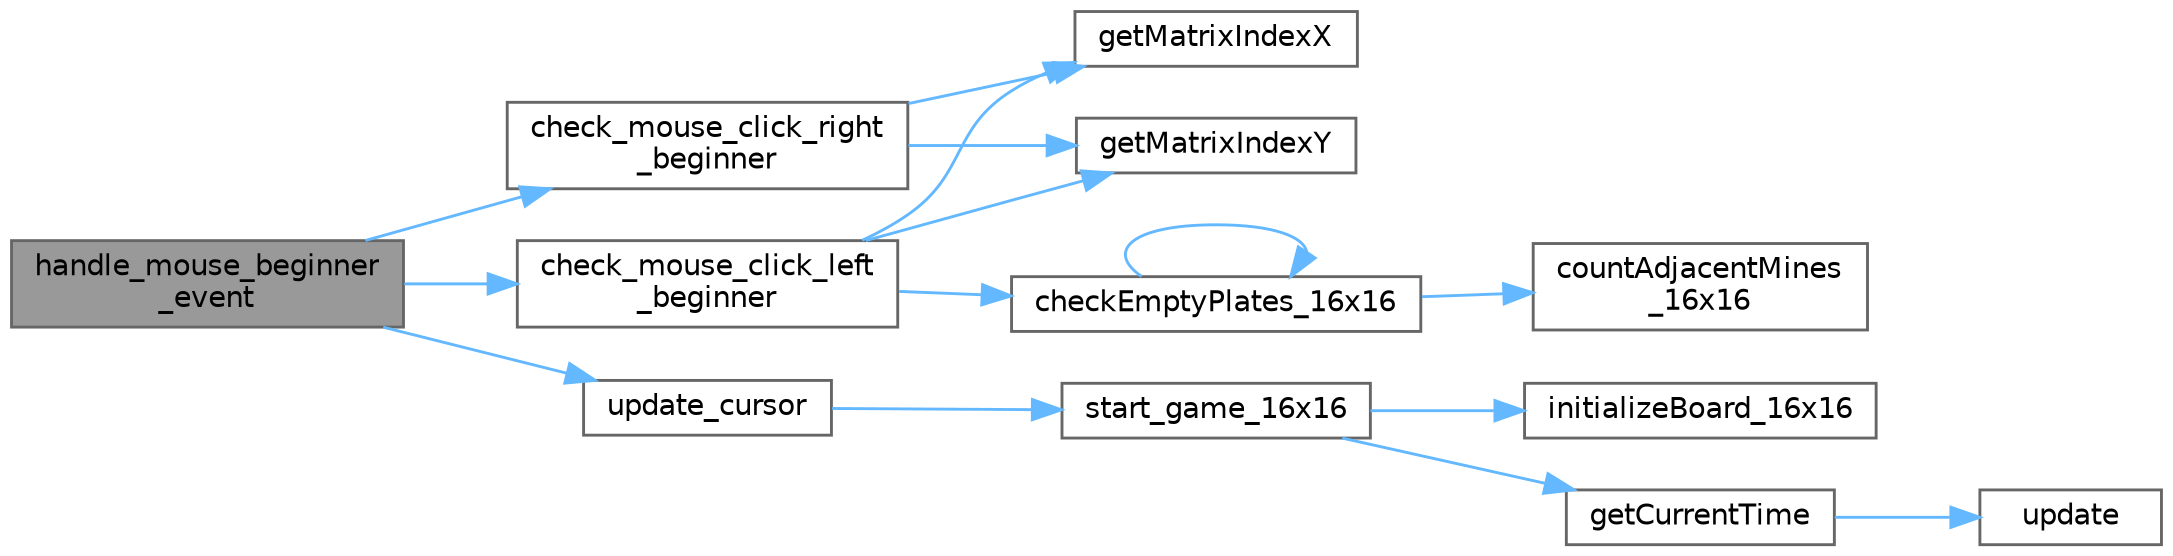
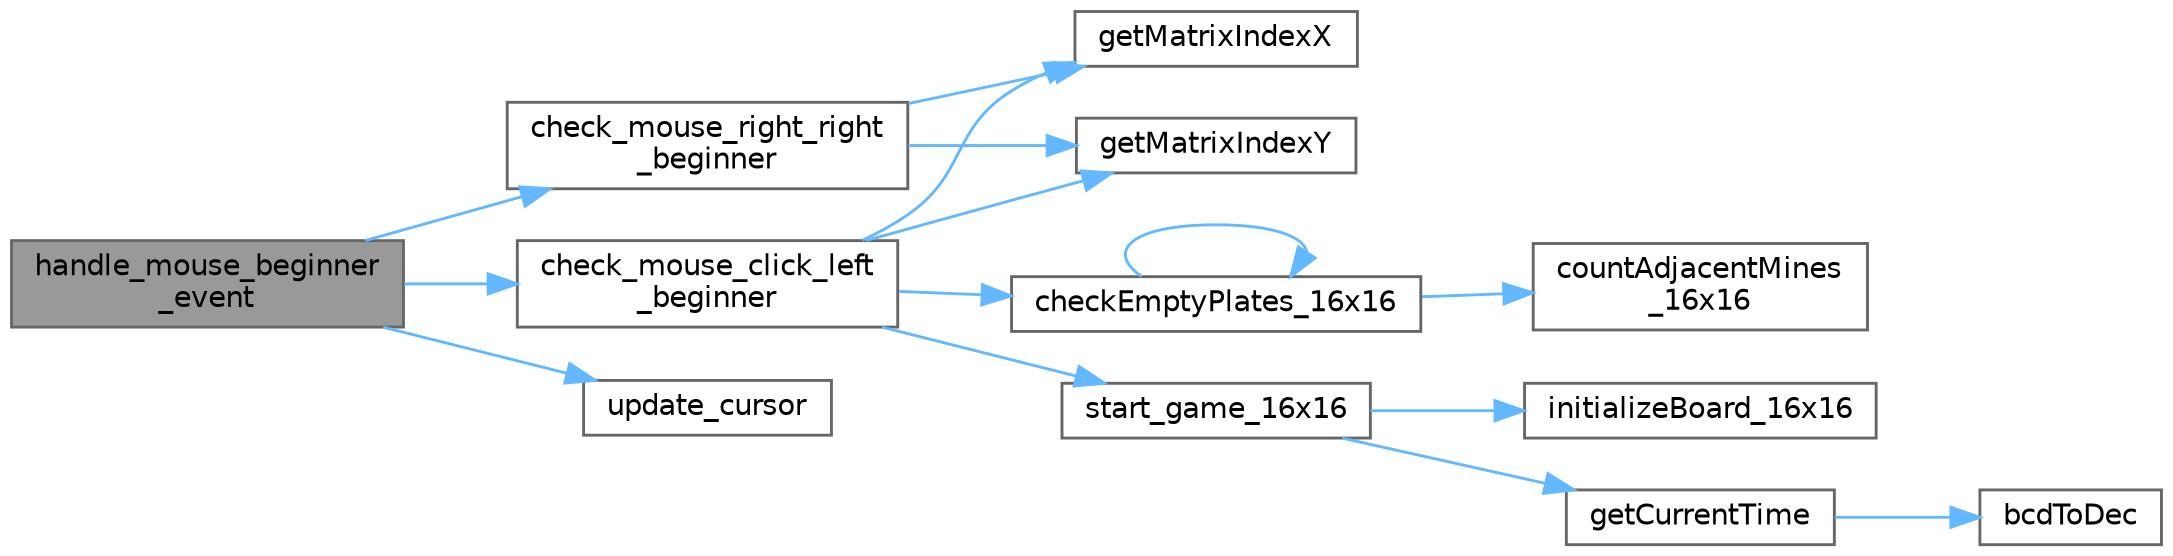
(708, 146) -> (708, 146)
(932, 409) -> (979, 352)
(2071, 517) -> (2071, 517)
